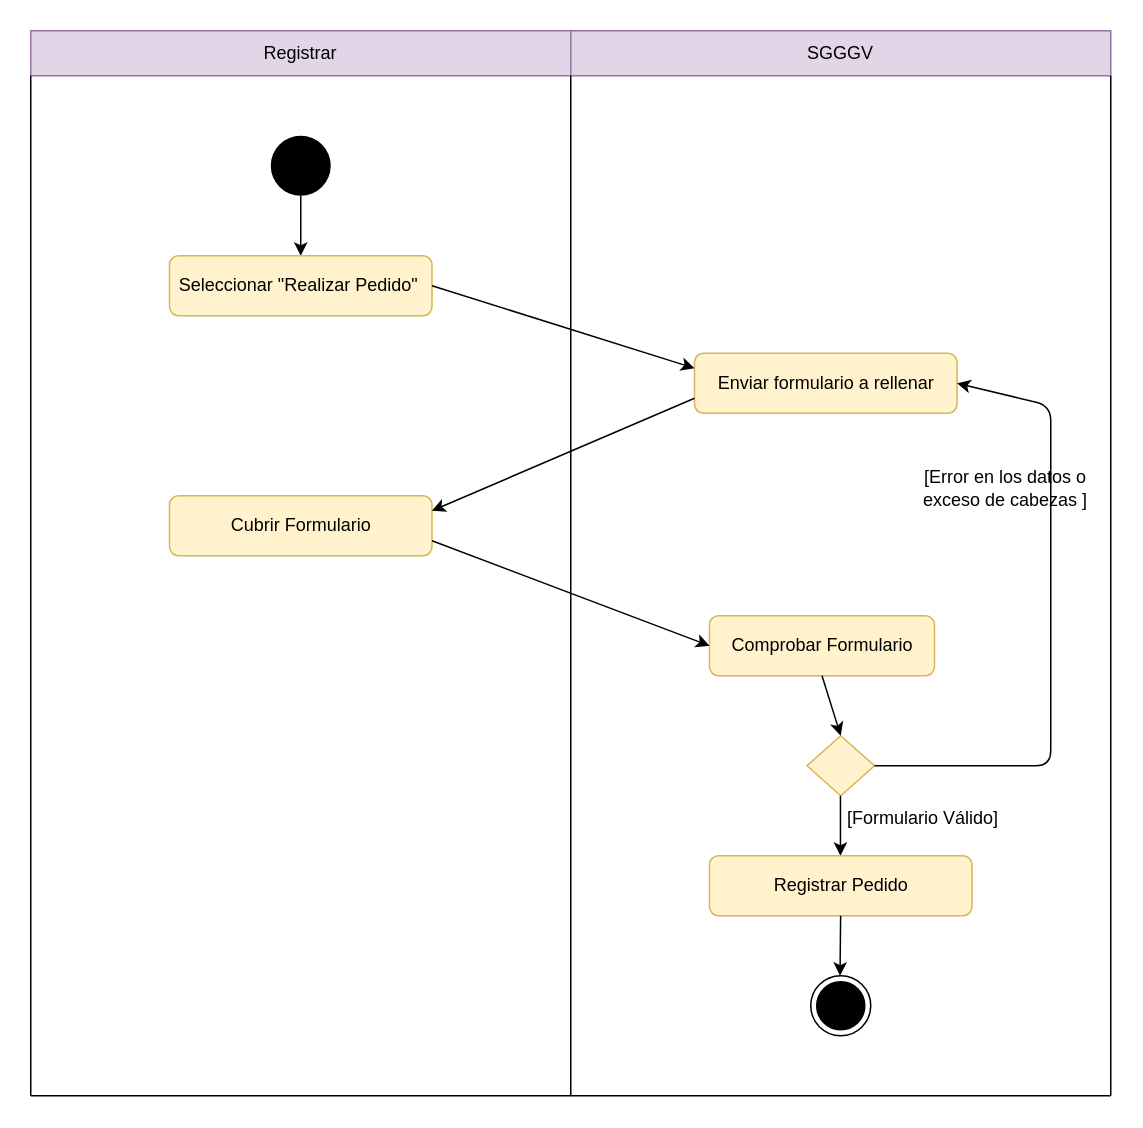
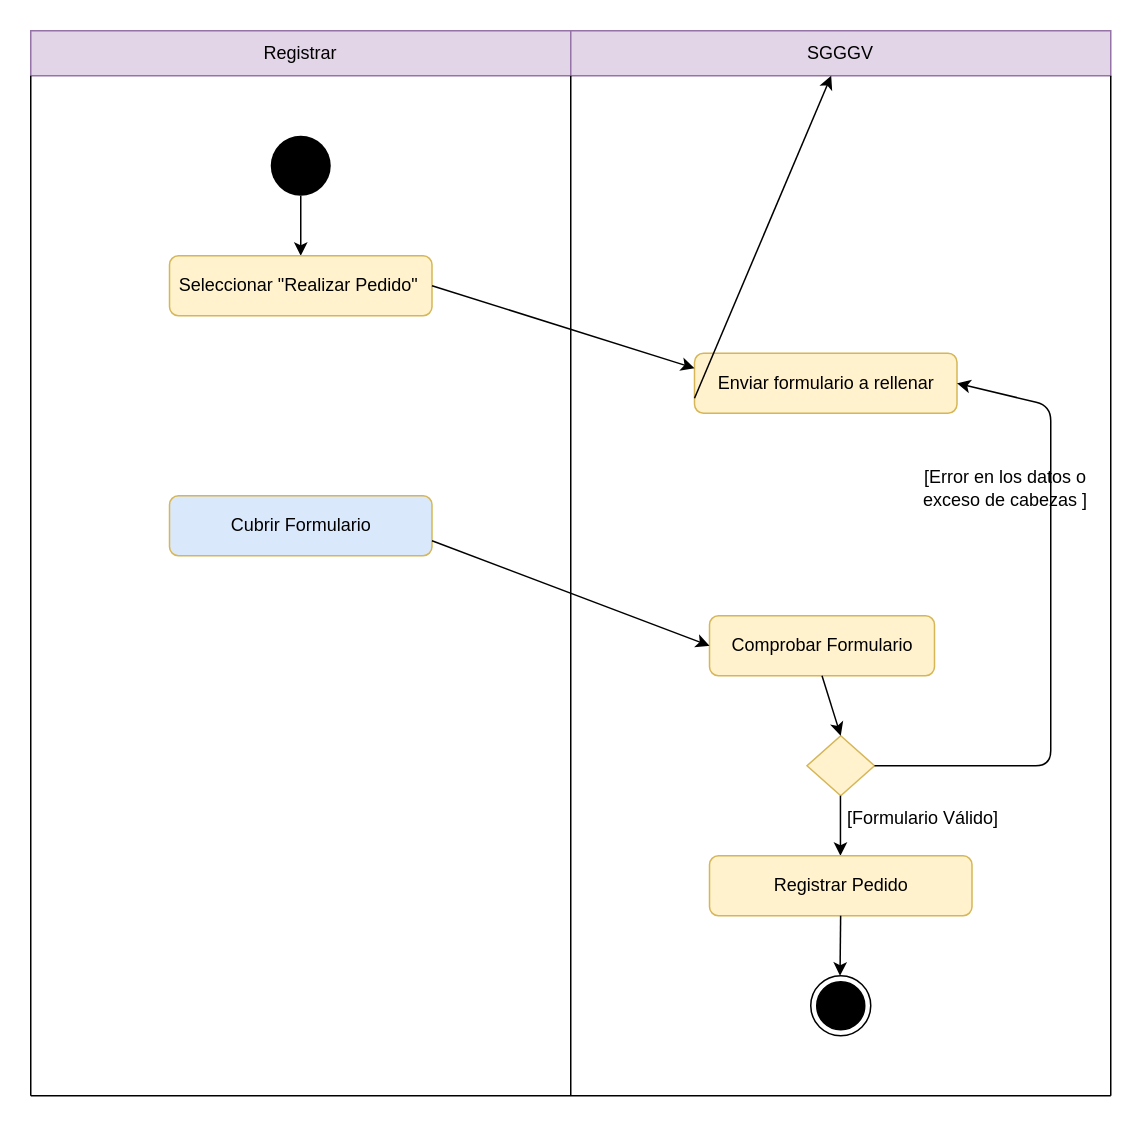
(567, 453) -> (761, 241)
(301, 526) -> (301, 526)
